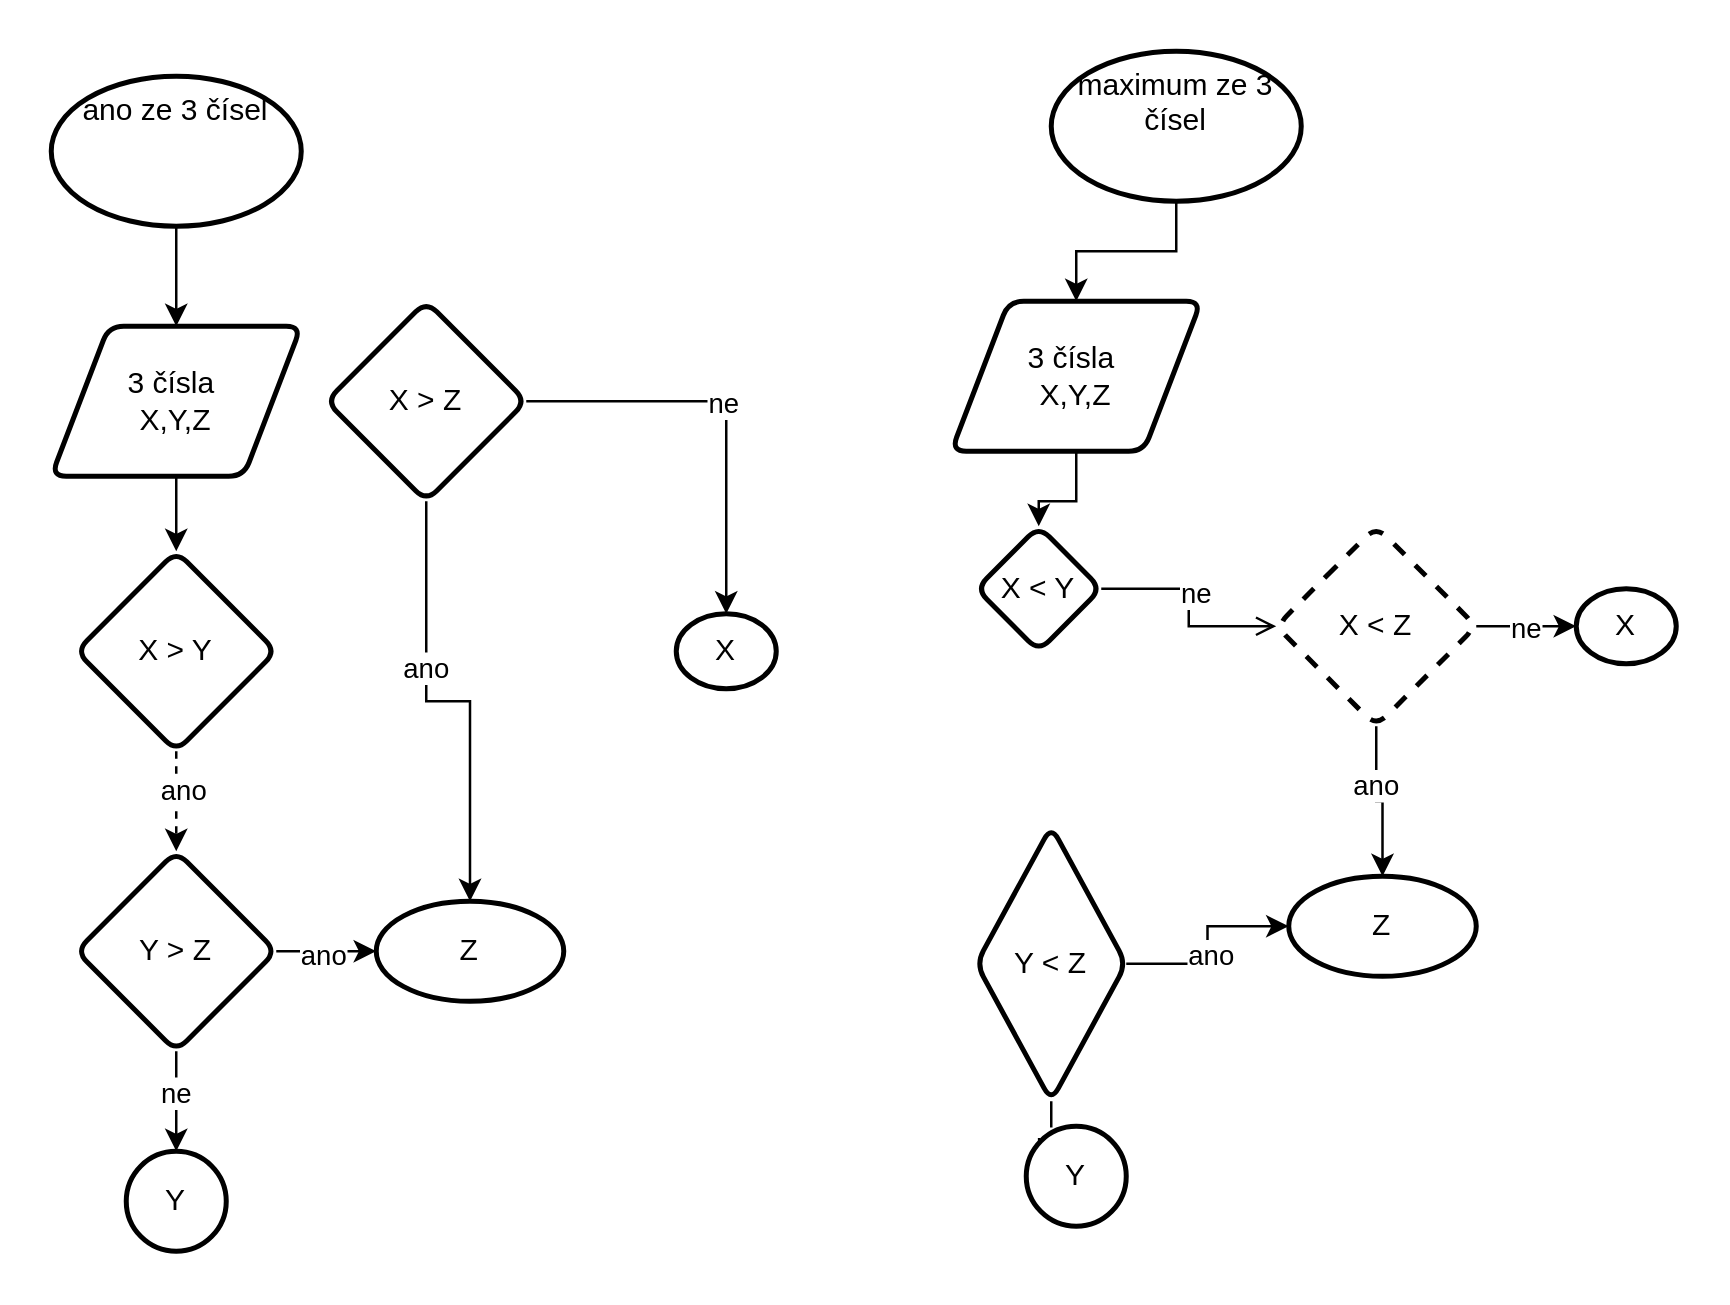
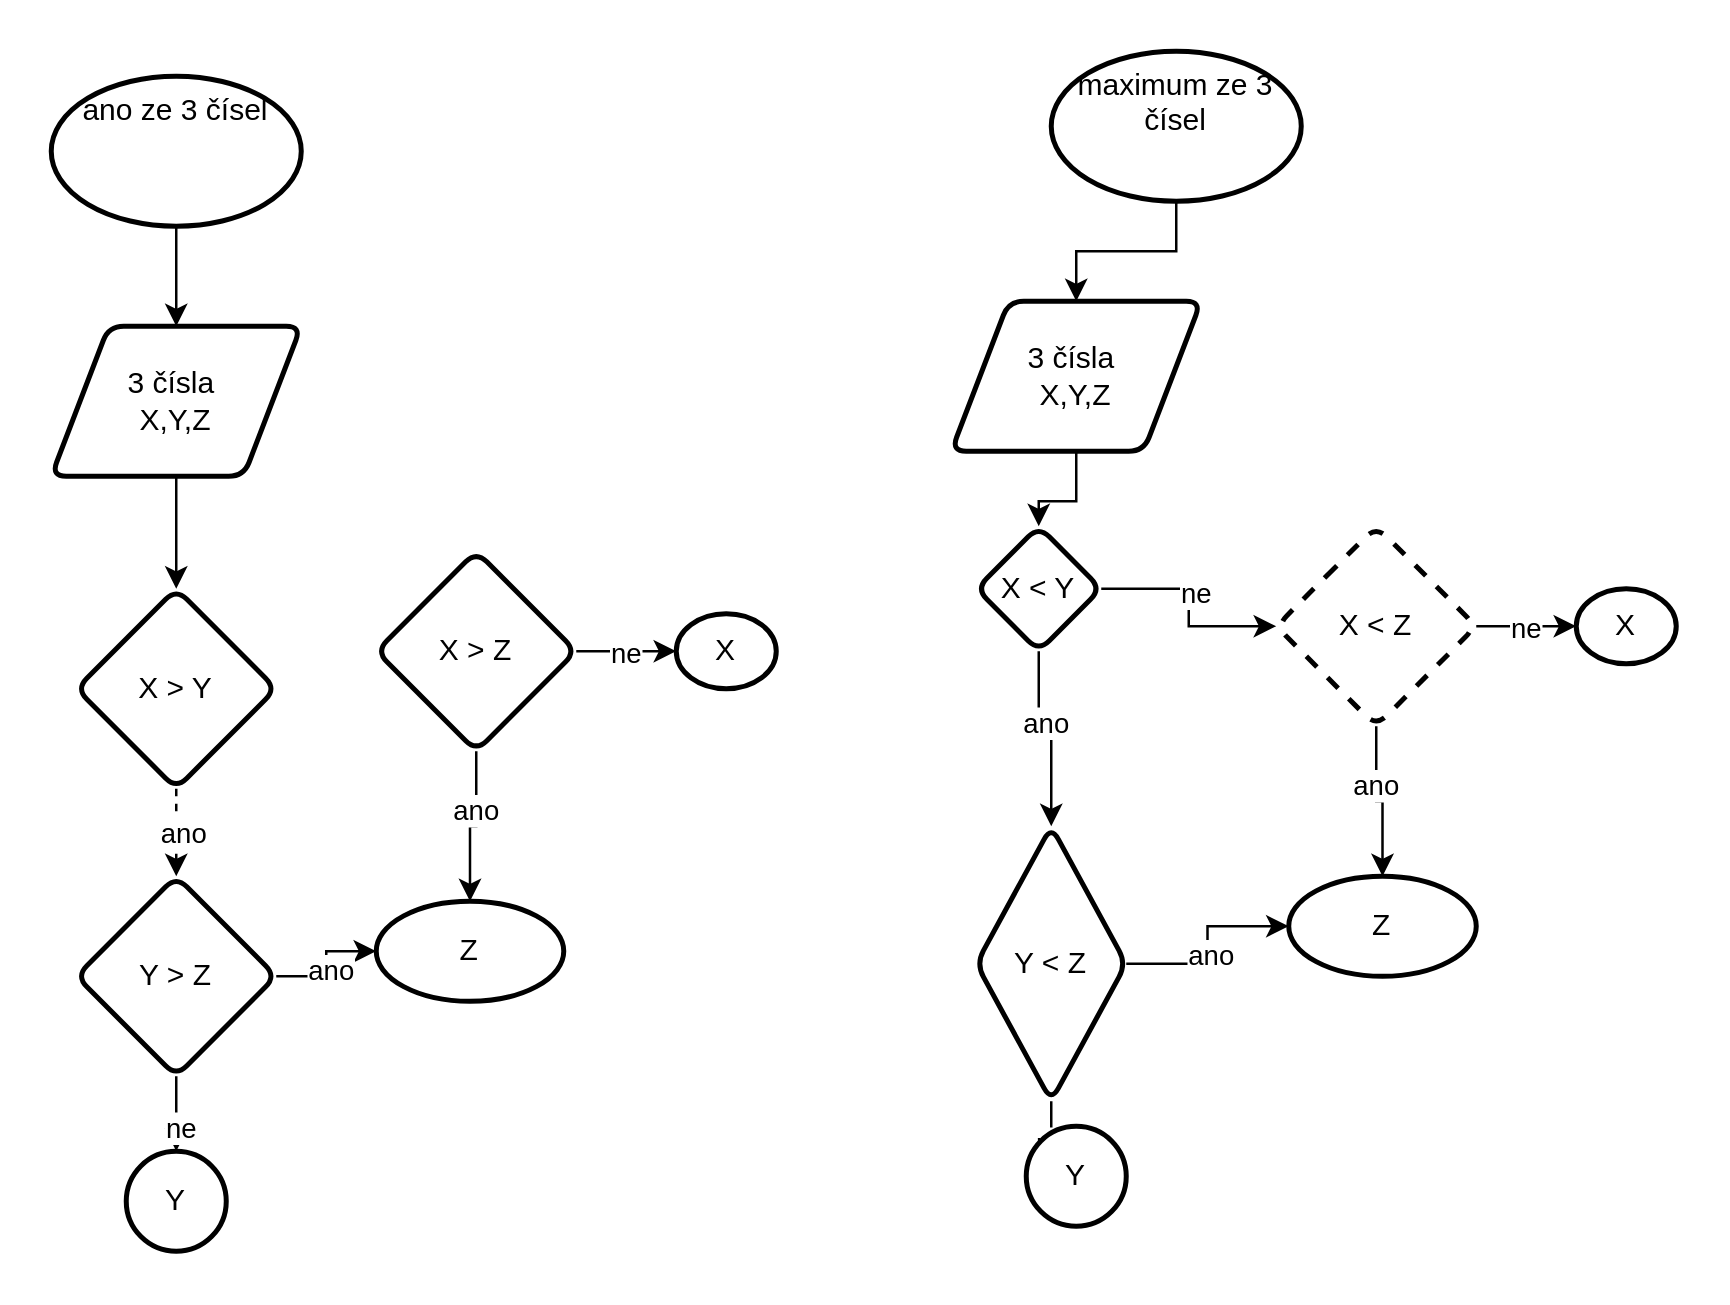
(426, 401) -> (476, 651)
(1262, 626) -> (1258, 626)
(176, 651) -> (176, 689)
none -> (1051, 773)
(176, 951) -> (176, 976)
